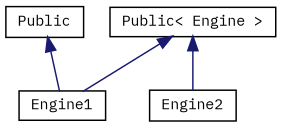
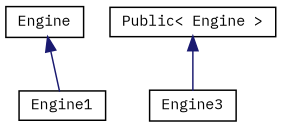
(45, 22) -> (45, 22)
(121, 68) -> none
(193, 106) -> (193, 106)
